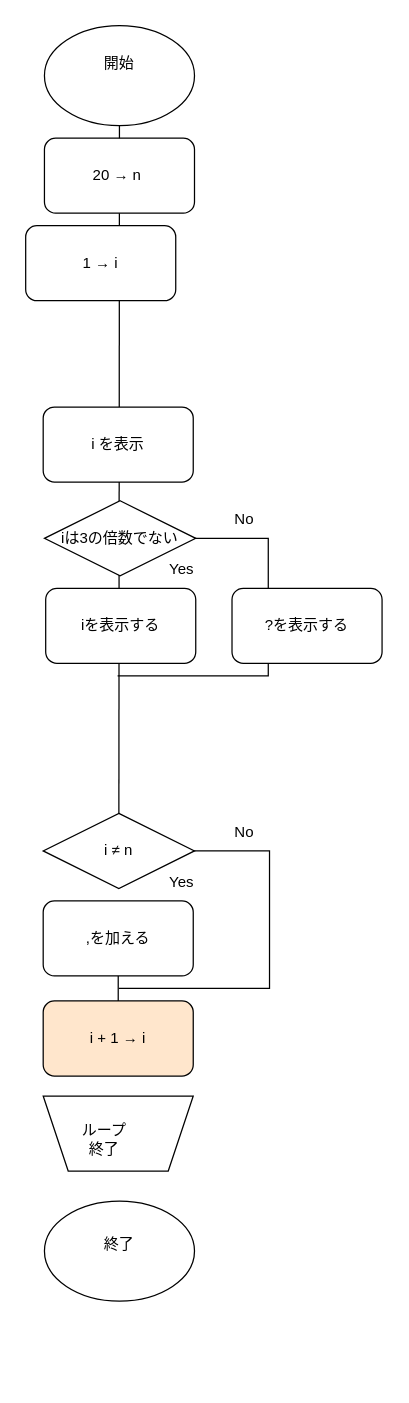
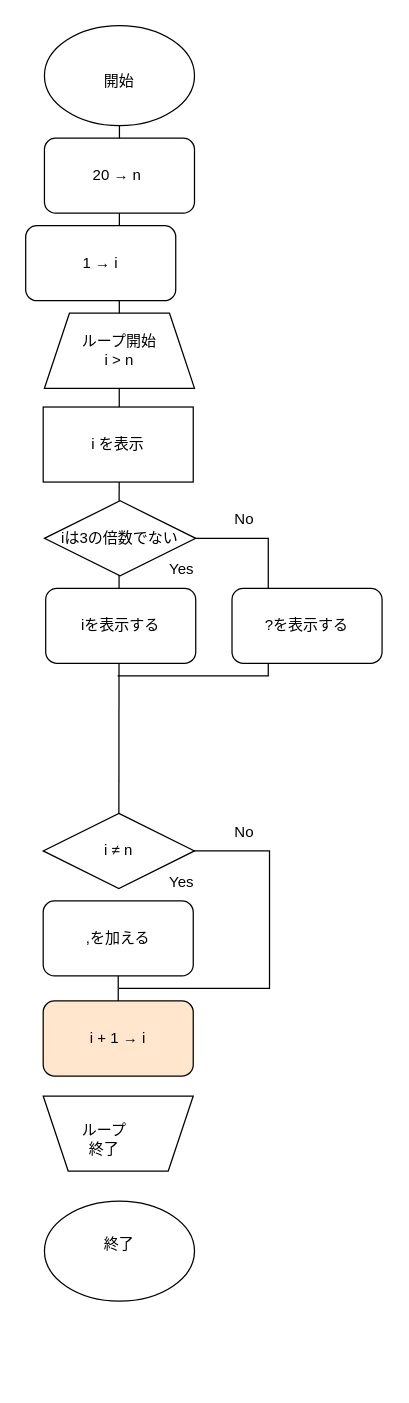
(119, 63) -> (119, 82)
none -> (119, 351)
(118, 444) -> (118, 444)
